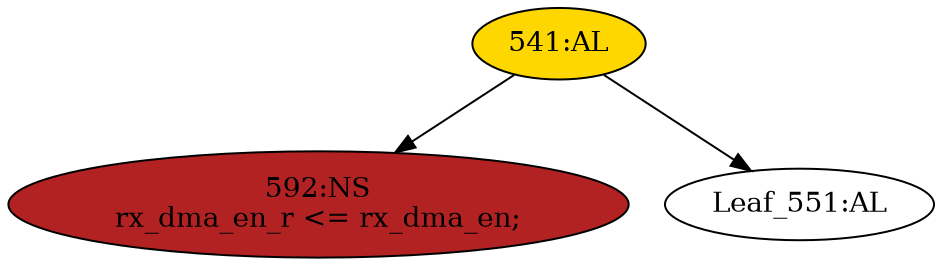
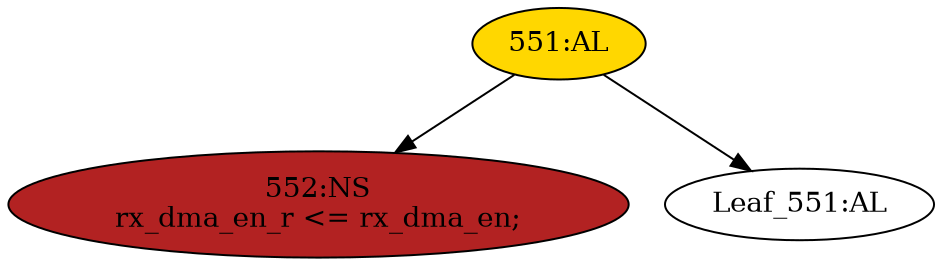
(559, 44) -> (559, 44)
(319, 204) -> (319, 204)
